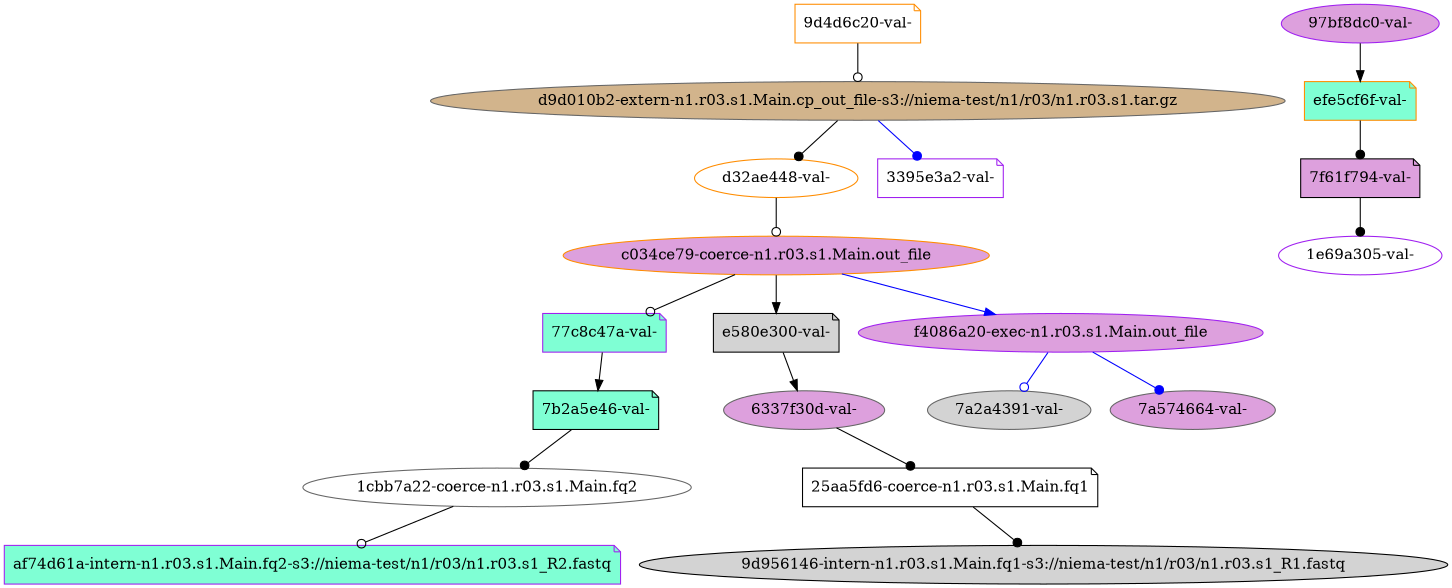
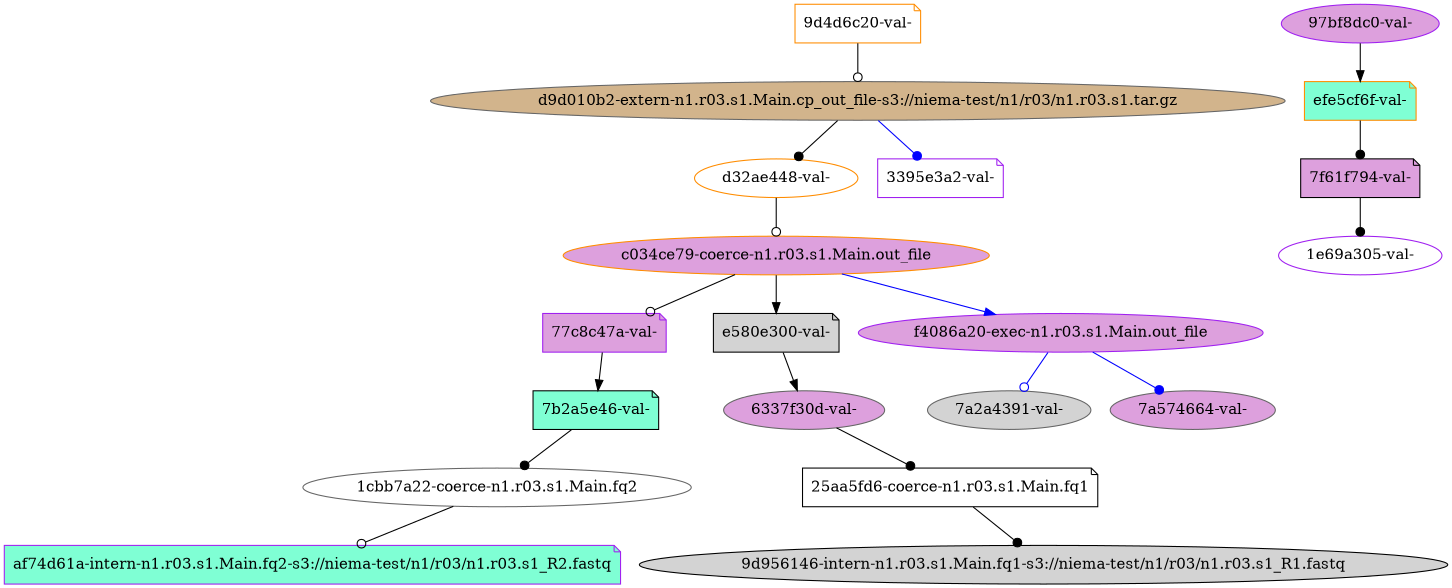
(604, 333) -> (604, 333)
